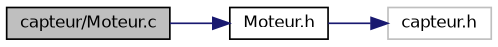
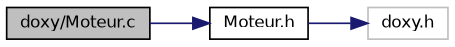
(88, 23) -> (78, 23)
(440, 23) -> (408, 23)
